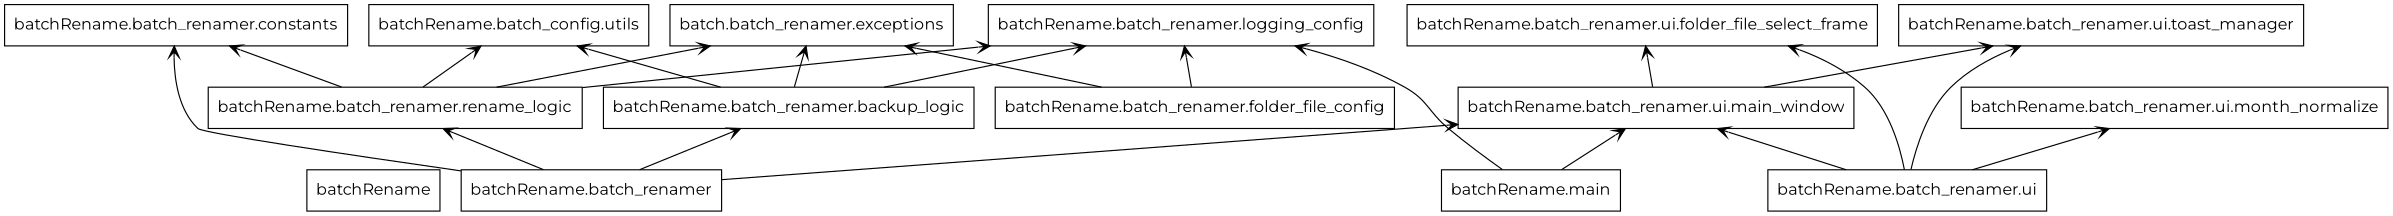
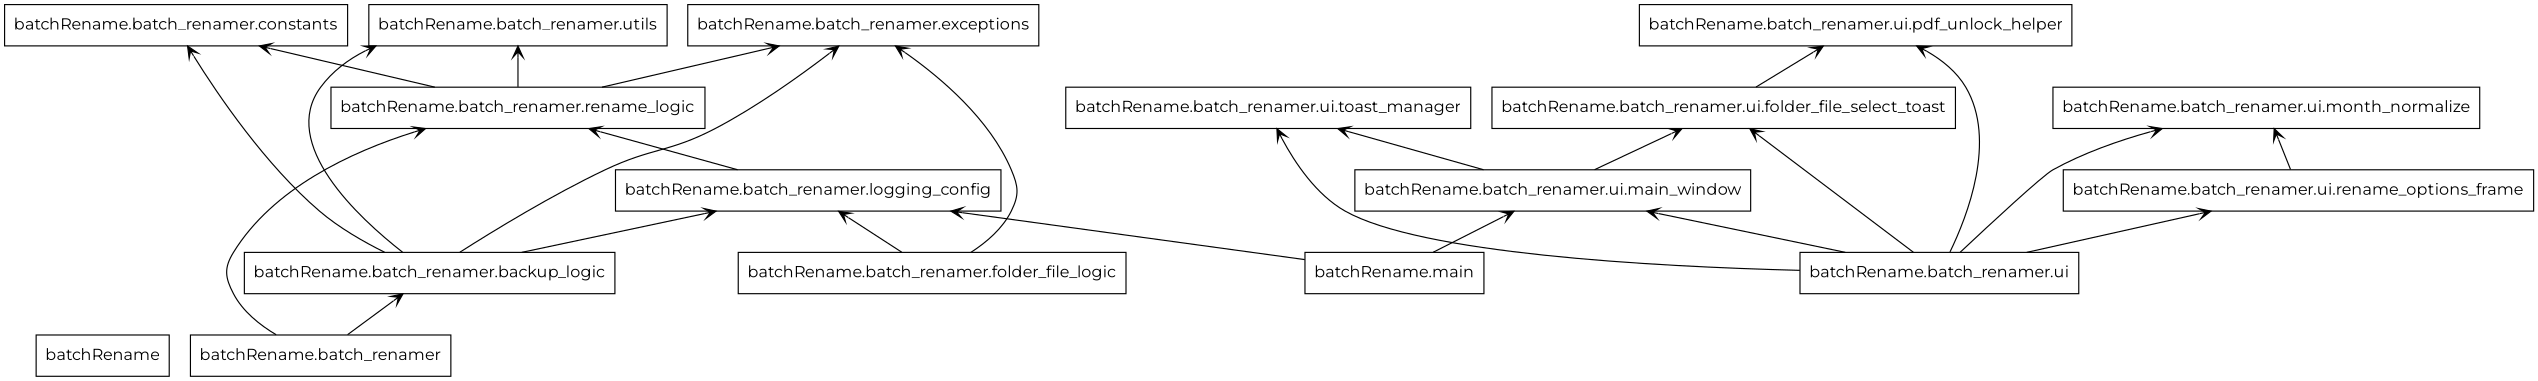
(509, 25) -> (518, 25)
(812, 25) -> (863, 25)
(1642, 25) -> (1724, 108)
none -> (1856, 25)
(780, 67) -> (676, 153)
(1195, 108) -> (932, 273)
(291, 146) -> (276, 168)
(1084, 153) -> none
none -> (2298, 190)
